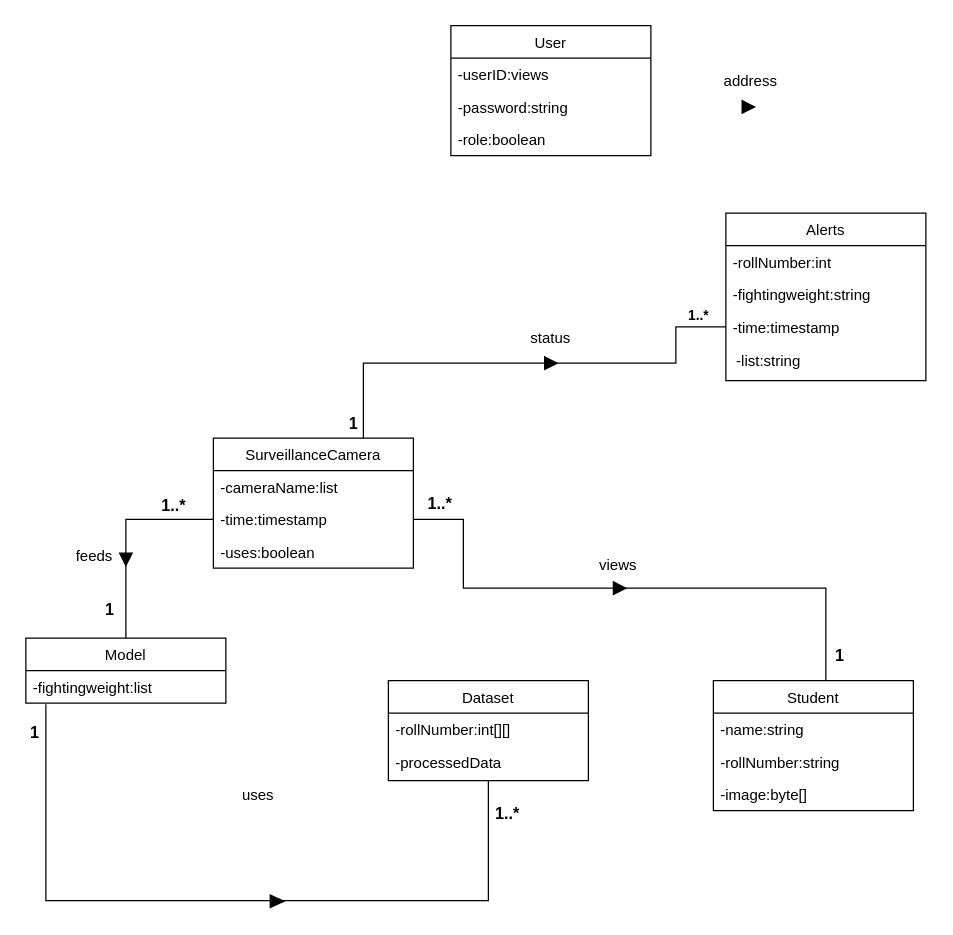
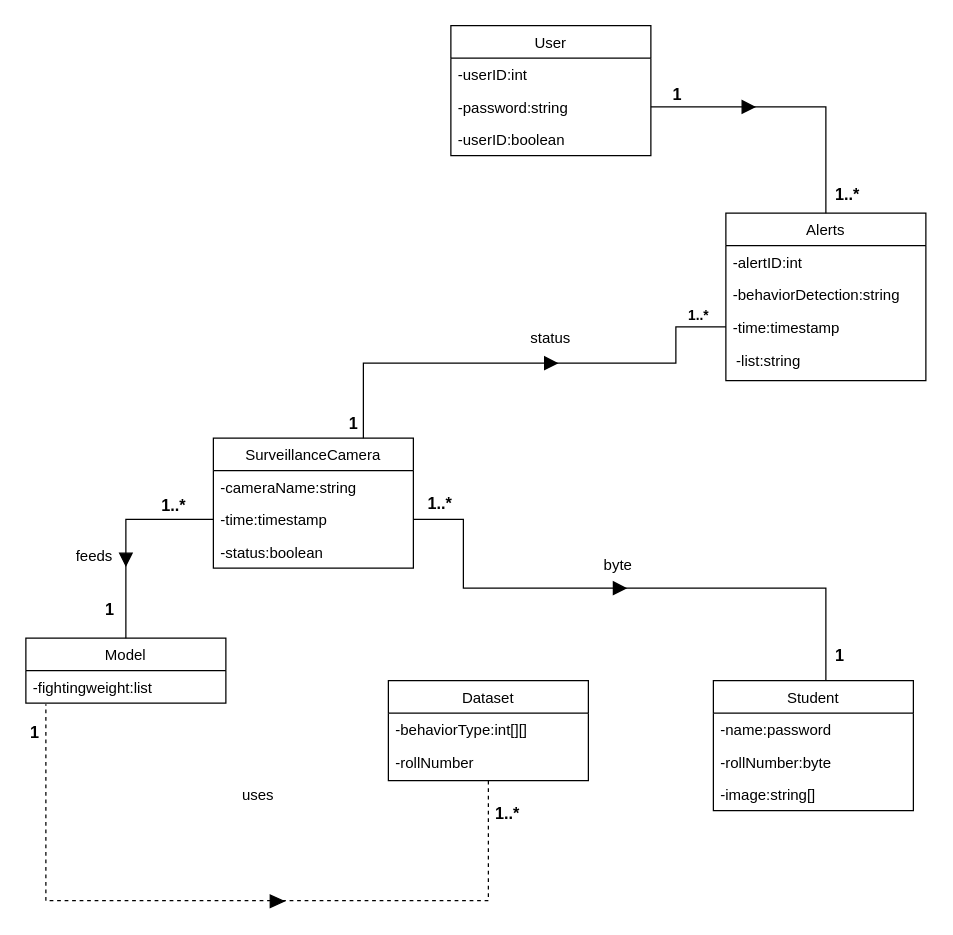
(508, 75) -> (500, 75)
(751, 82) -> none
none -> (826, 123)
(506, 140) -> (517, 140)
(788, 263) -> (777, 263)
(815, 295) -> (830, 295)
(281, 488) -> (292, 488)
(271, 553) -> (279, 553)
(618, 566) -> (618, 566)
(467, 730) -> (477, 730)
(767, 730) -> (777, 730)
(454, 763) -> (437, 763)
(788, 763) -> (781, 763)
(771, 795) -> (777, 795)
(60, 901) -> (60, 901)
